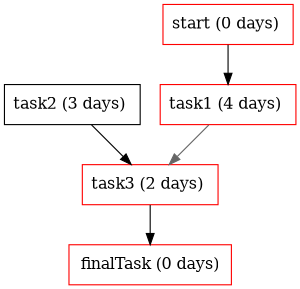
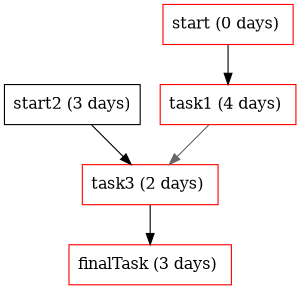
(72, 105) -> (72, 105)
(150, 265) -> (150, 265)
